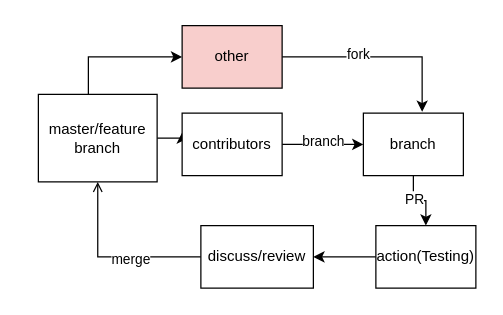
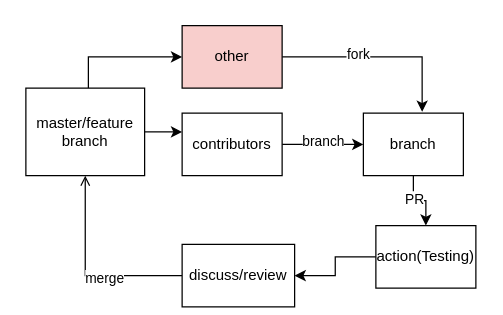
(98, 138) -> (85, 132)
(257, 257) -> (238, 276)
